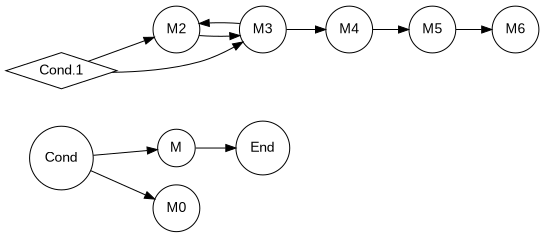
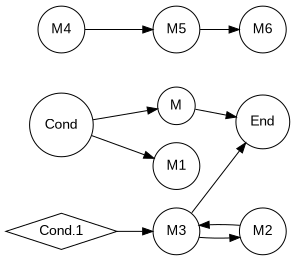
(301, 30) -> (216, 182)
(116, 51) -> none
(176, 208) -> (176, 166)
